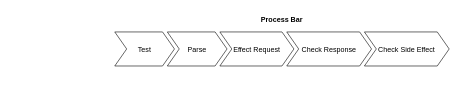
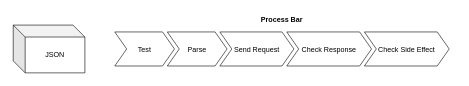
none -> (48, 49)
(257, 50) -> (257, 50)
